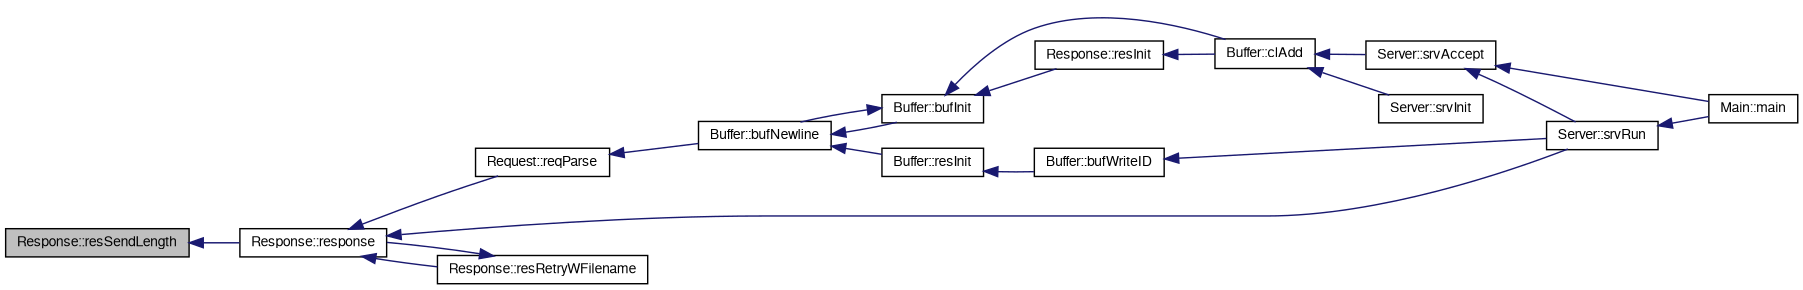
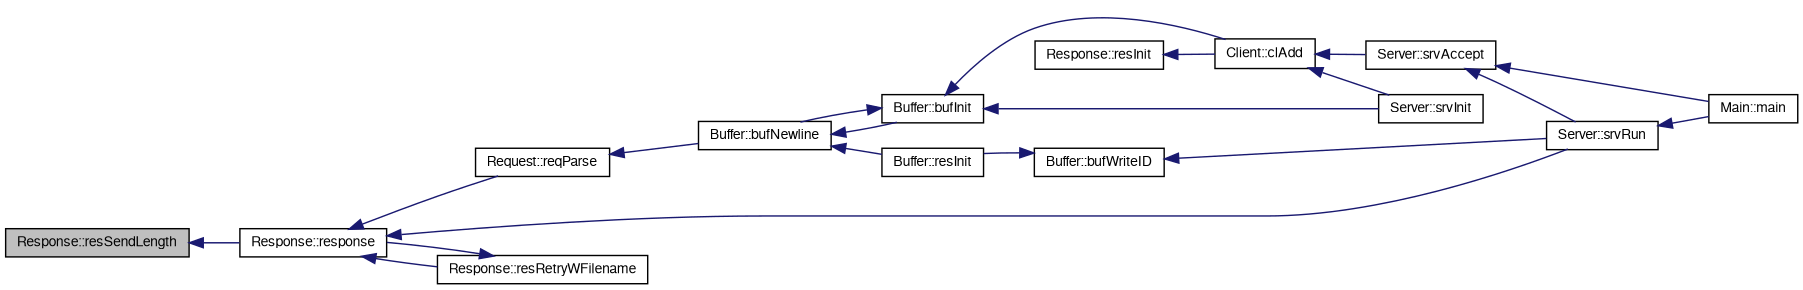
(1265, 54) -> (1265, 54)
(1023, 80) -> (1189, 109)
(1016, 172) -> (1002, 153)
